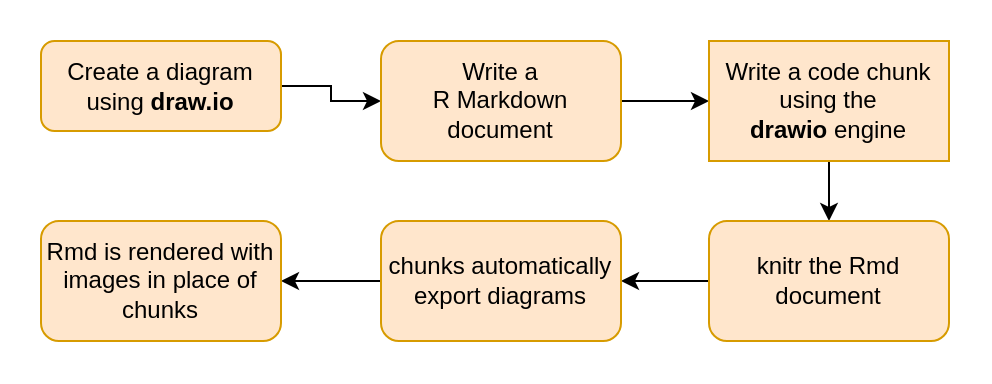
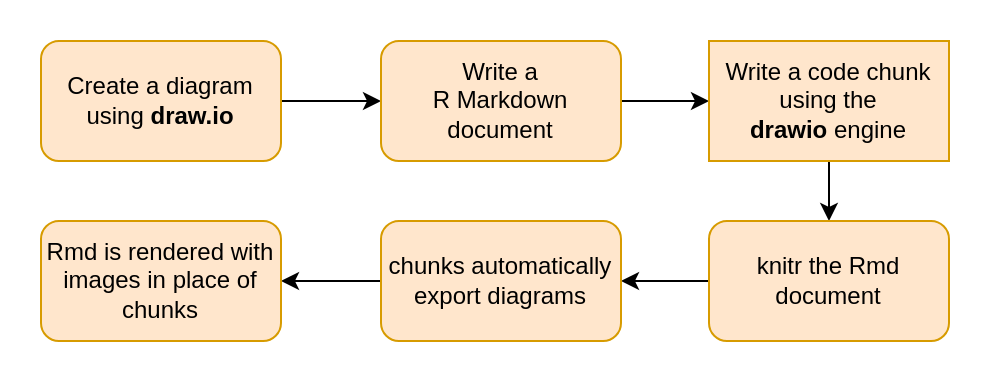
(161, 86) -> (161, 101)
